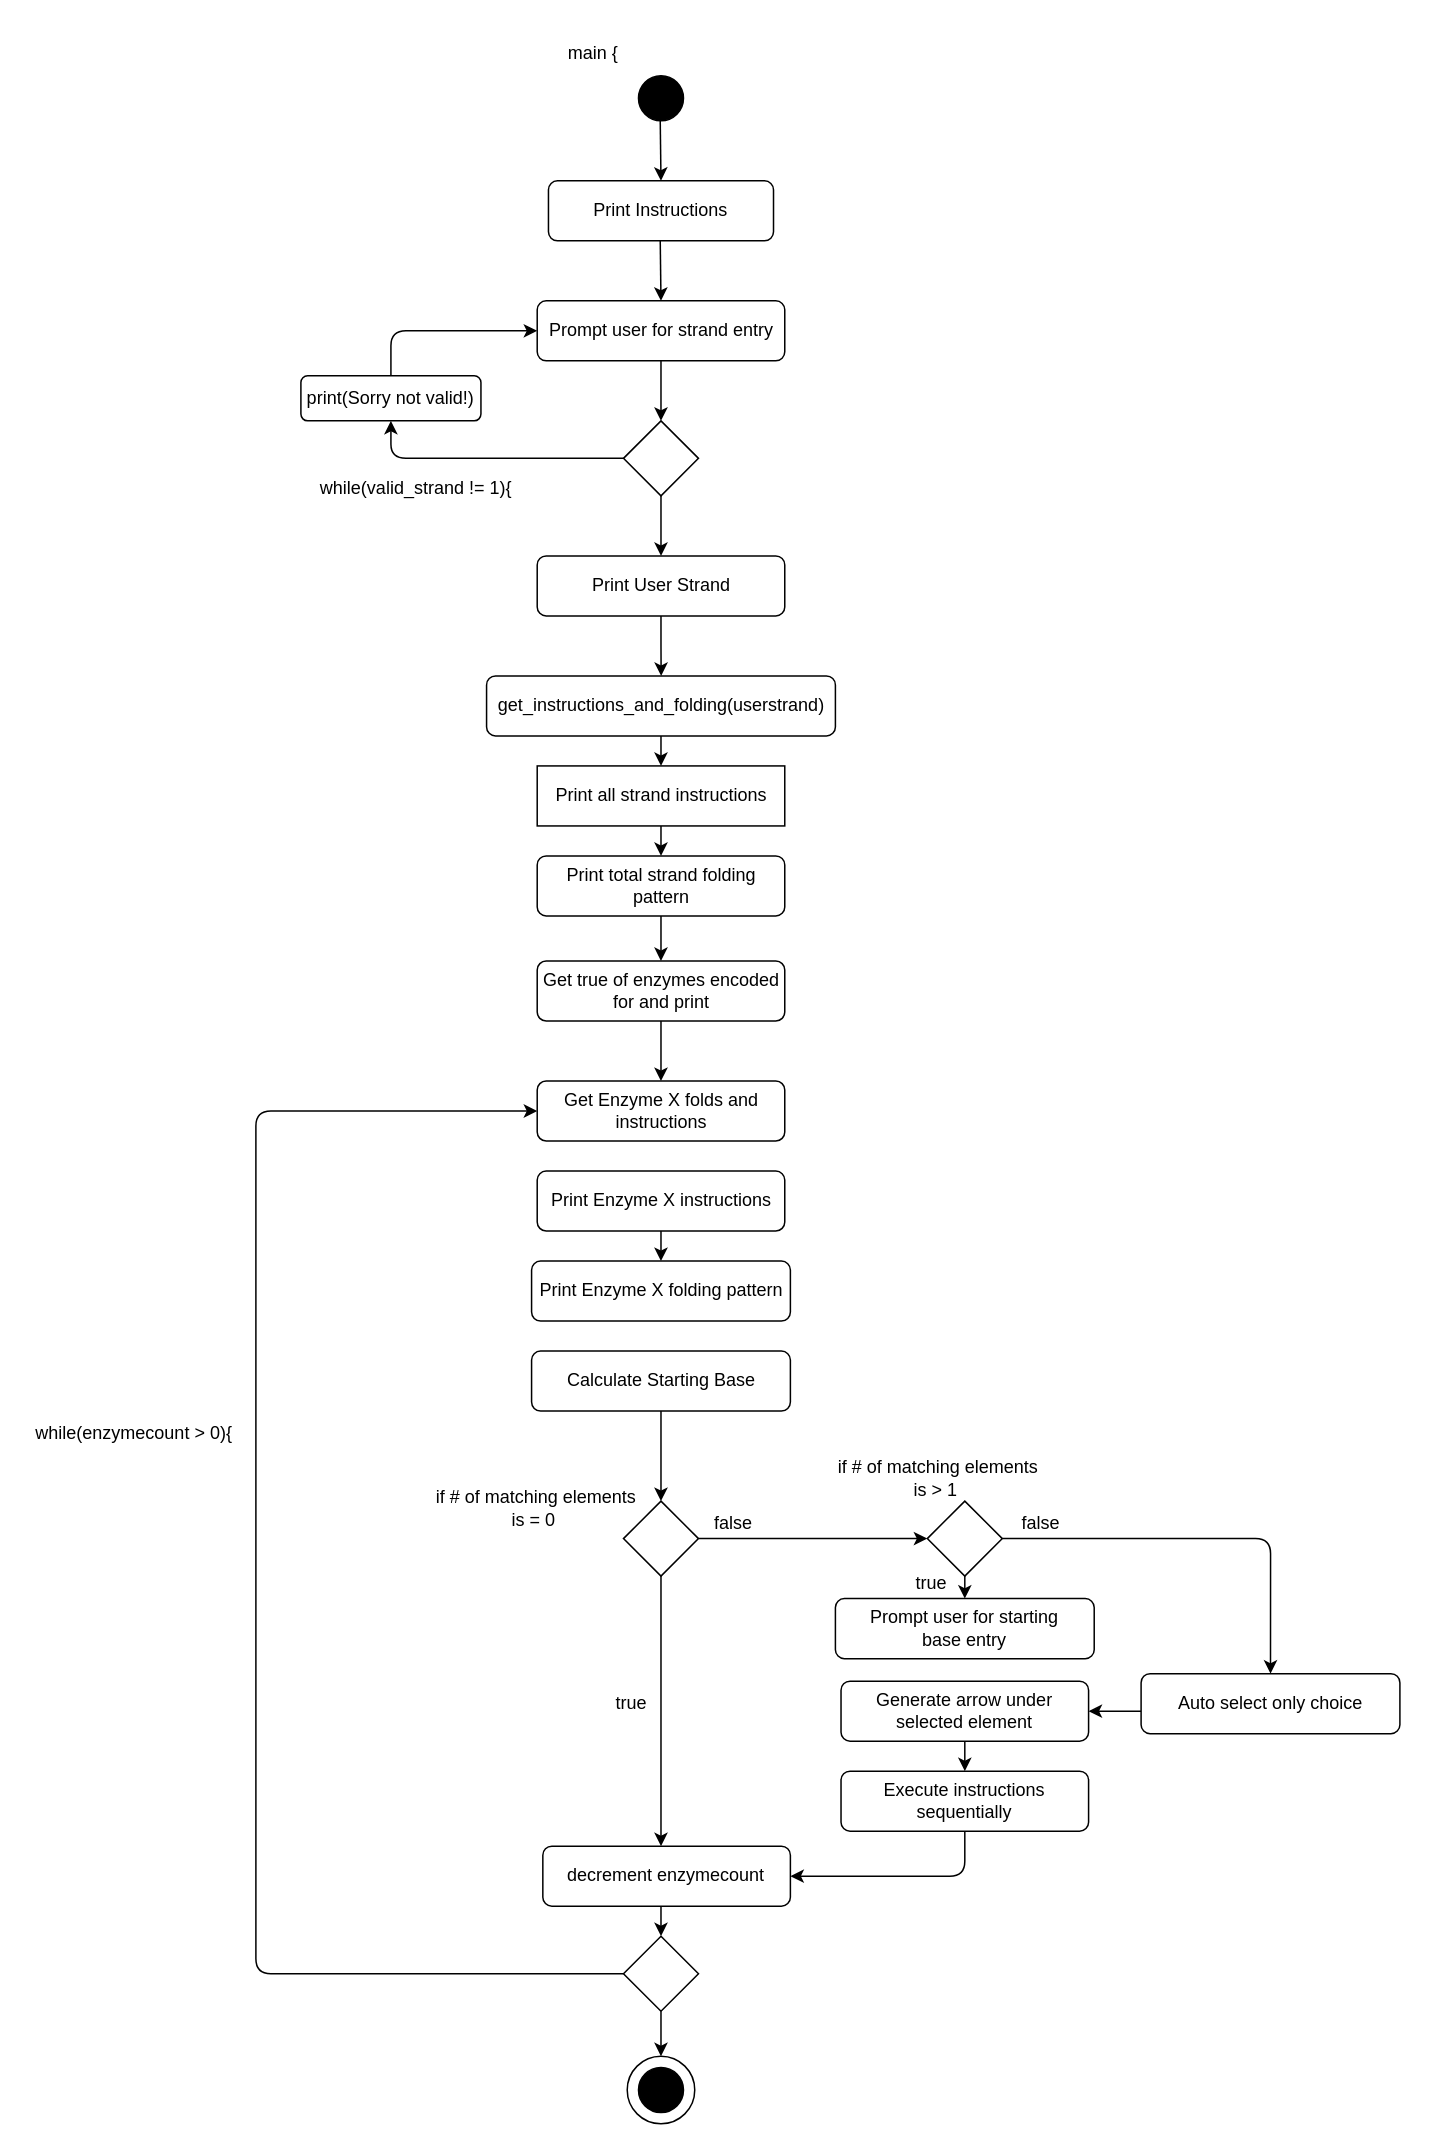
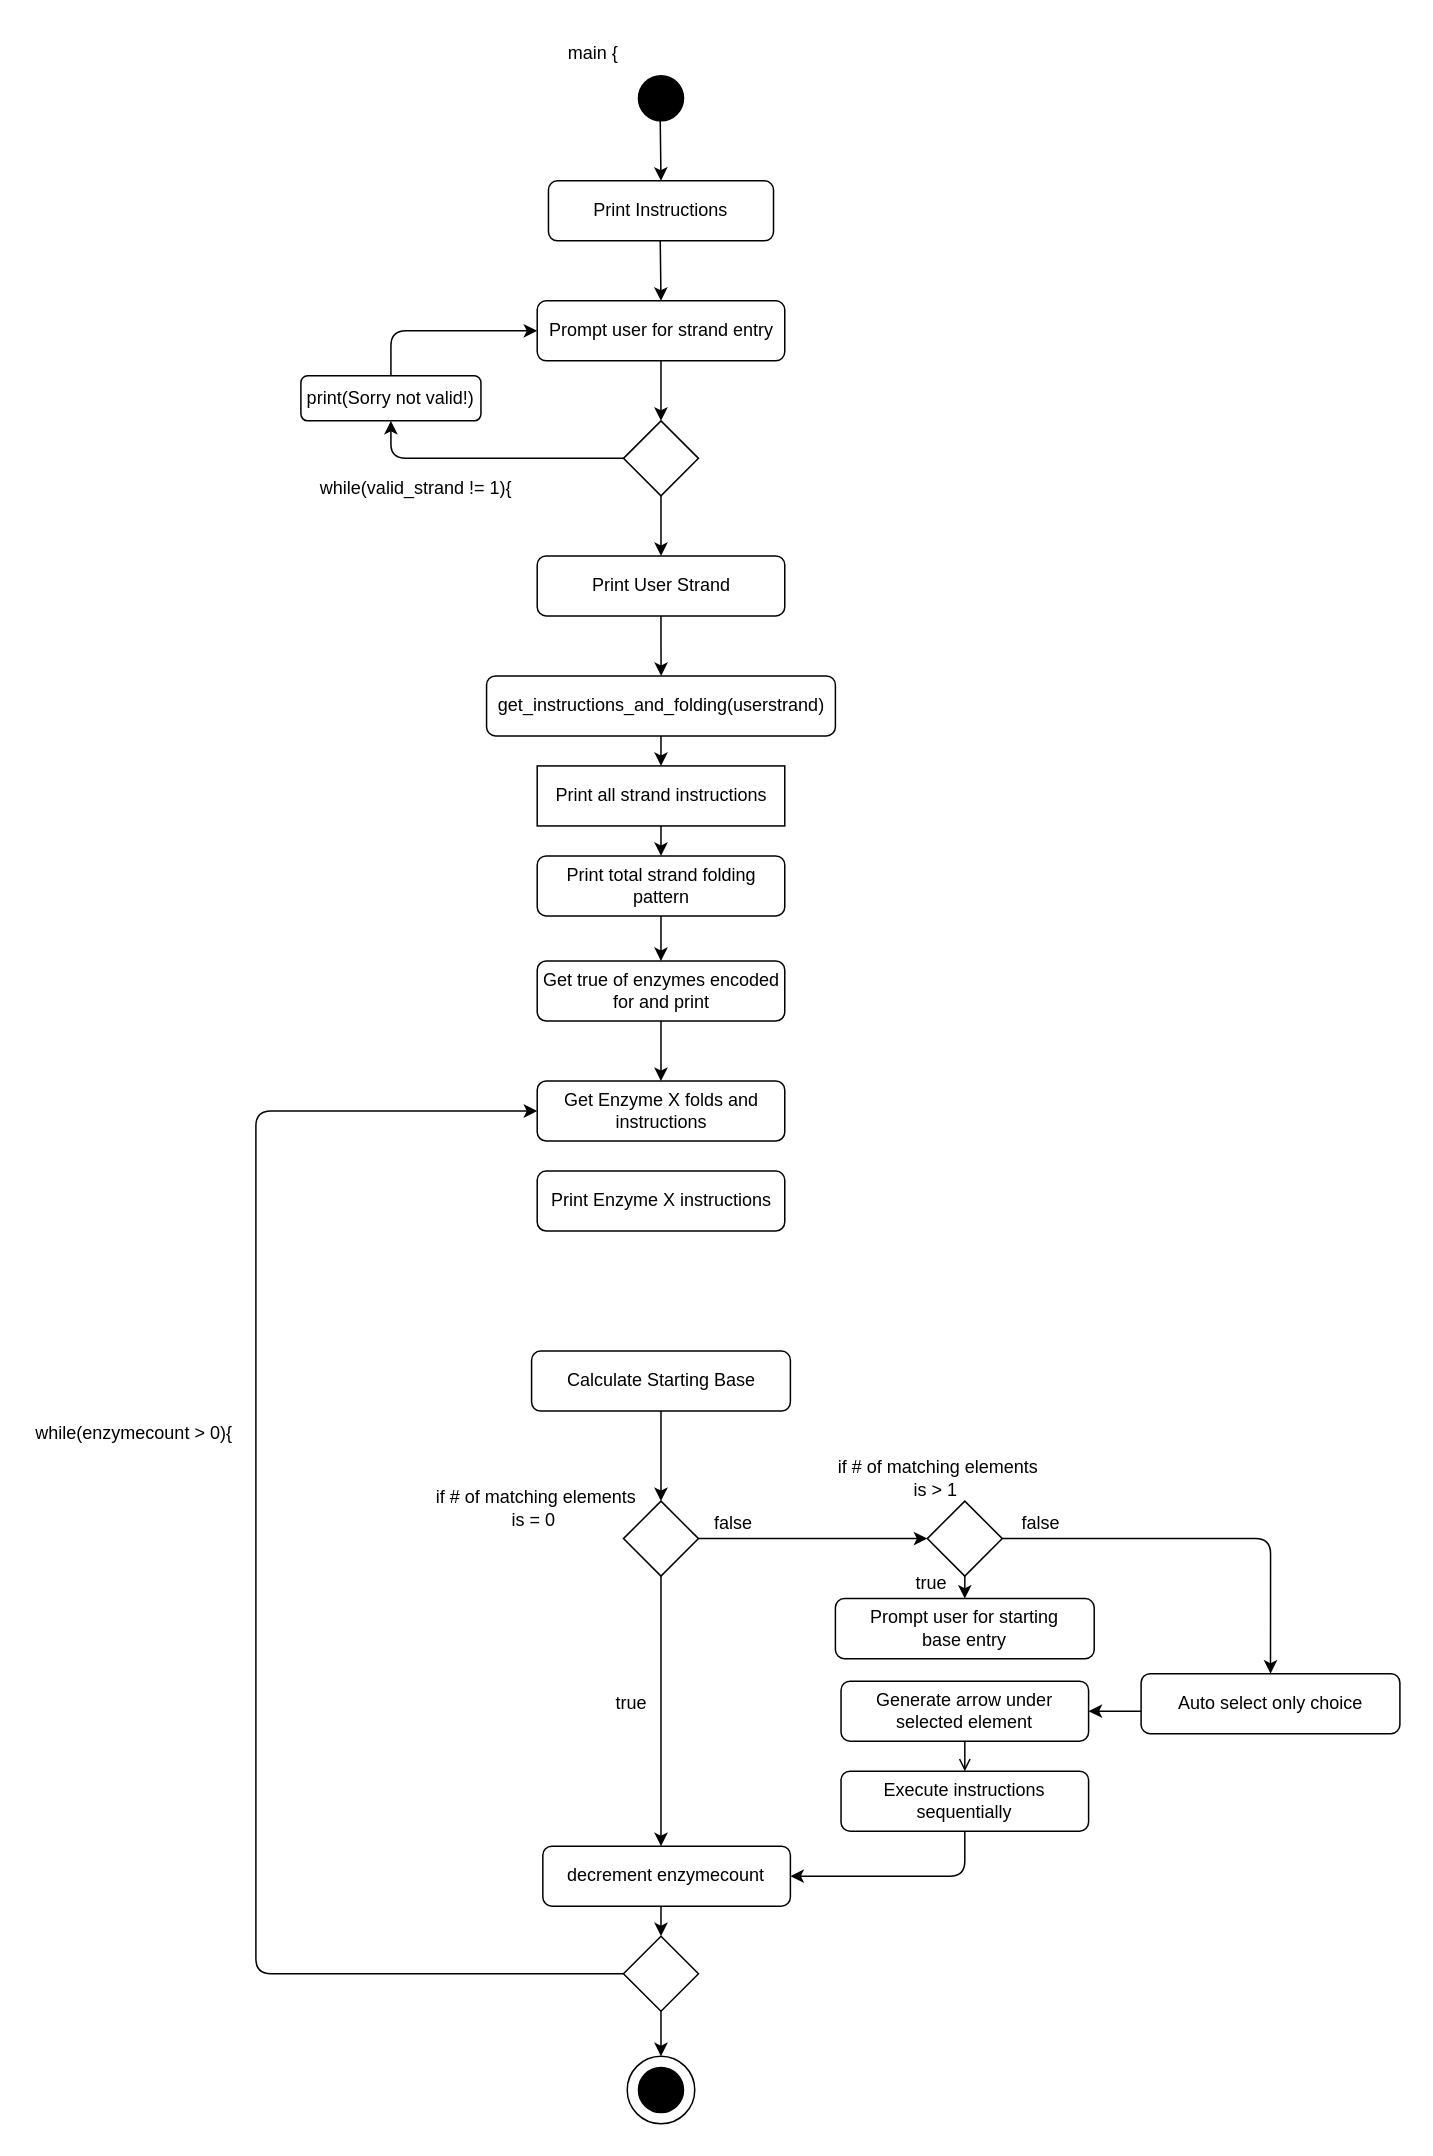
(661, 1241) -> none
(661, 1291) -> none
(965, 1759) -> (965, 1762)
